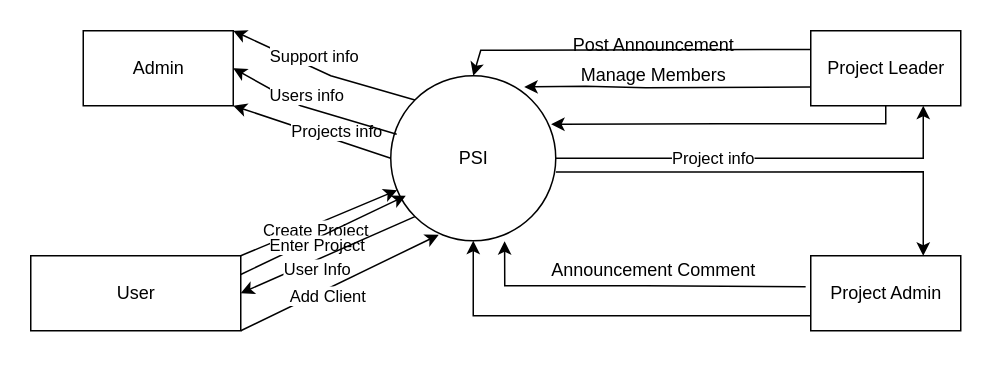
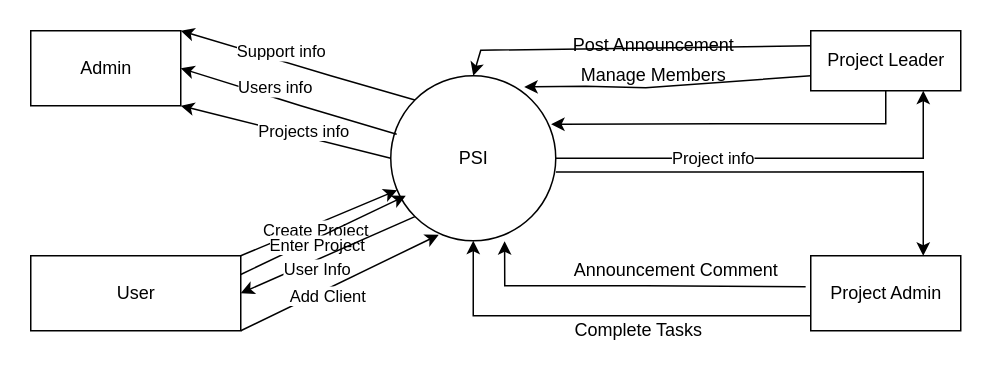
(158, 68) -> (106, 68)
(886, 68) -> (886, 61)
(653, 271) -> (676, 271)
none -> (638, 331)
